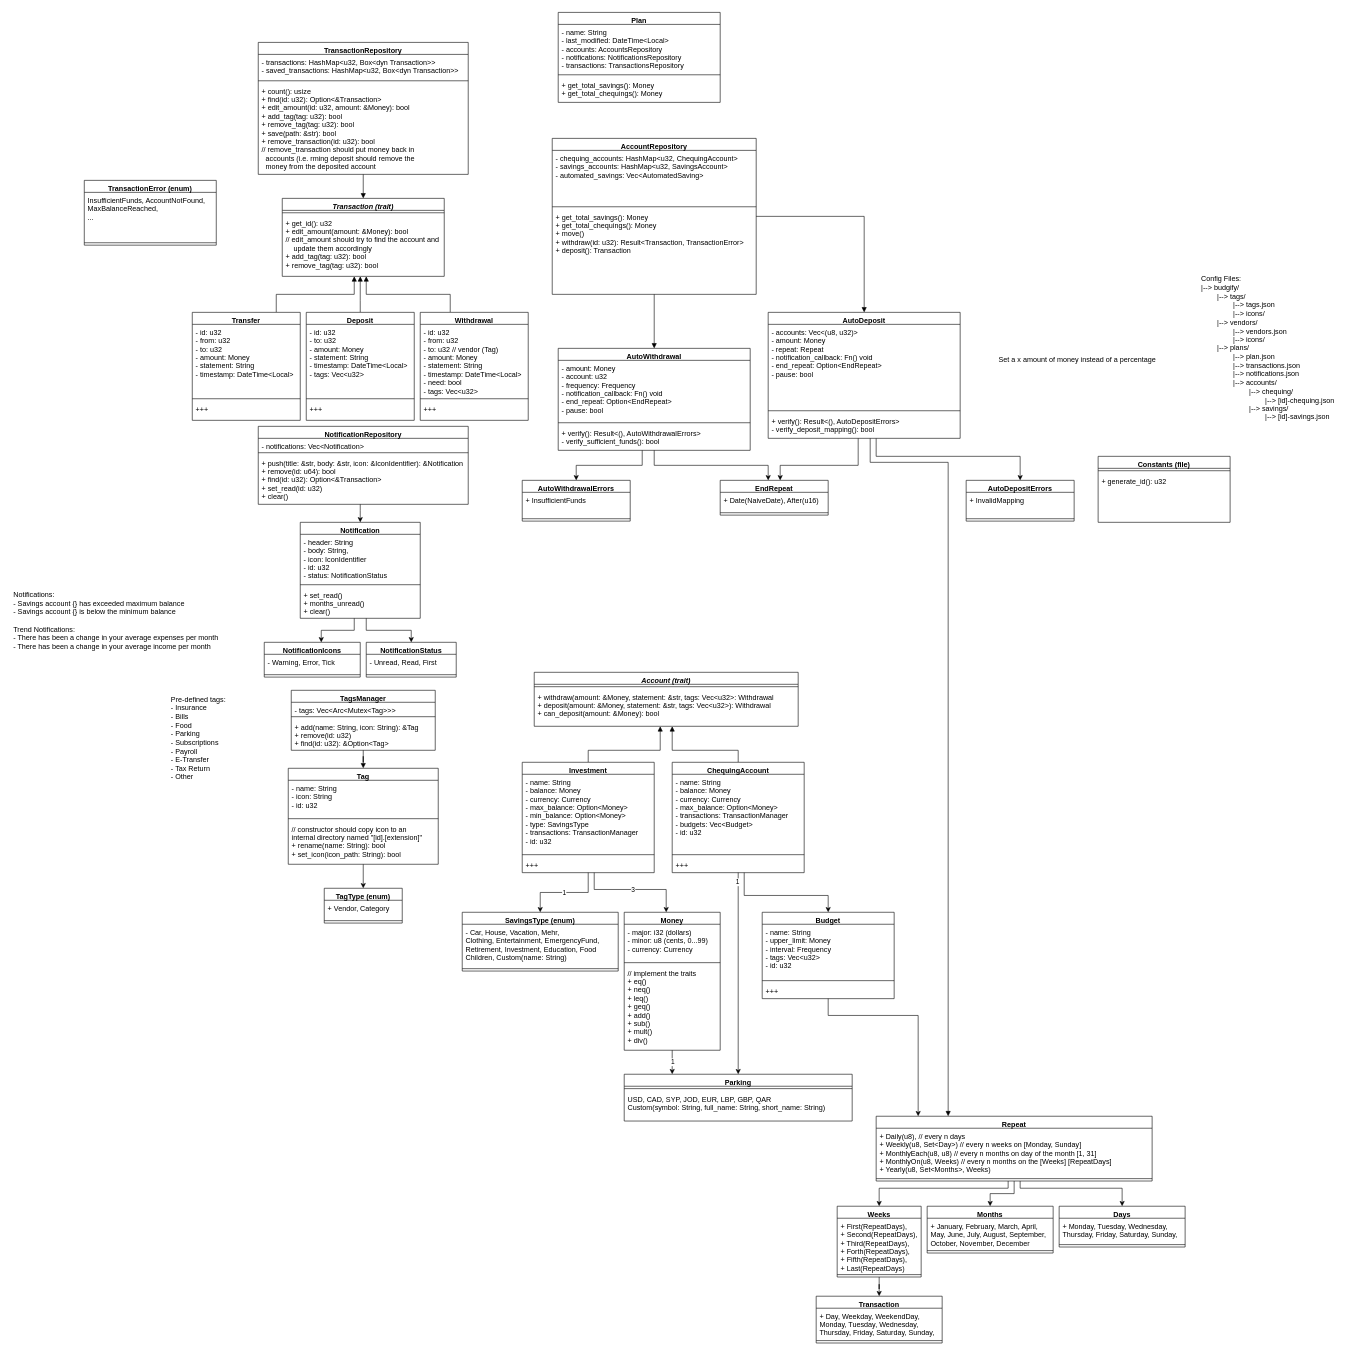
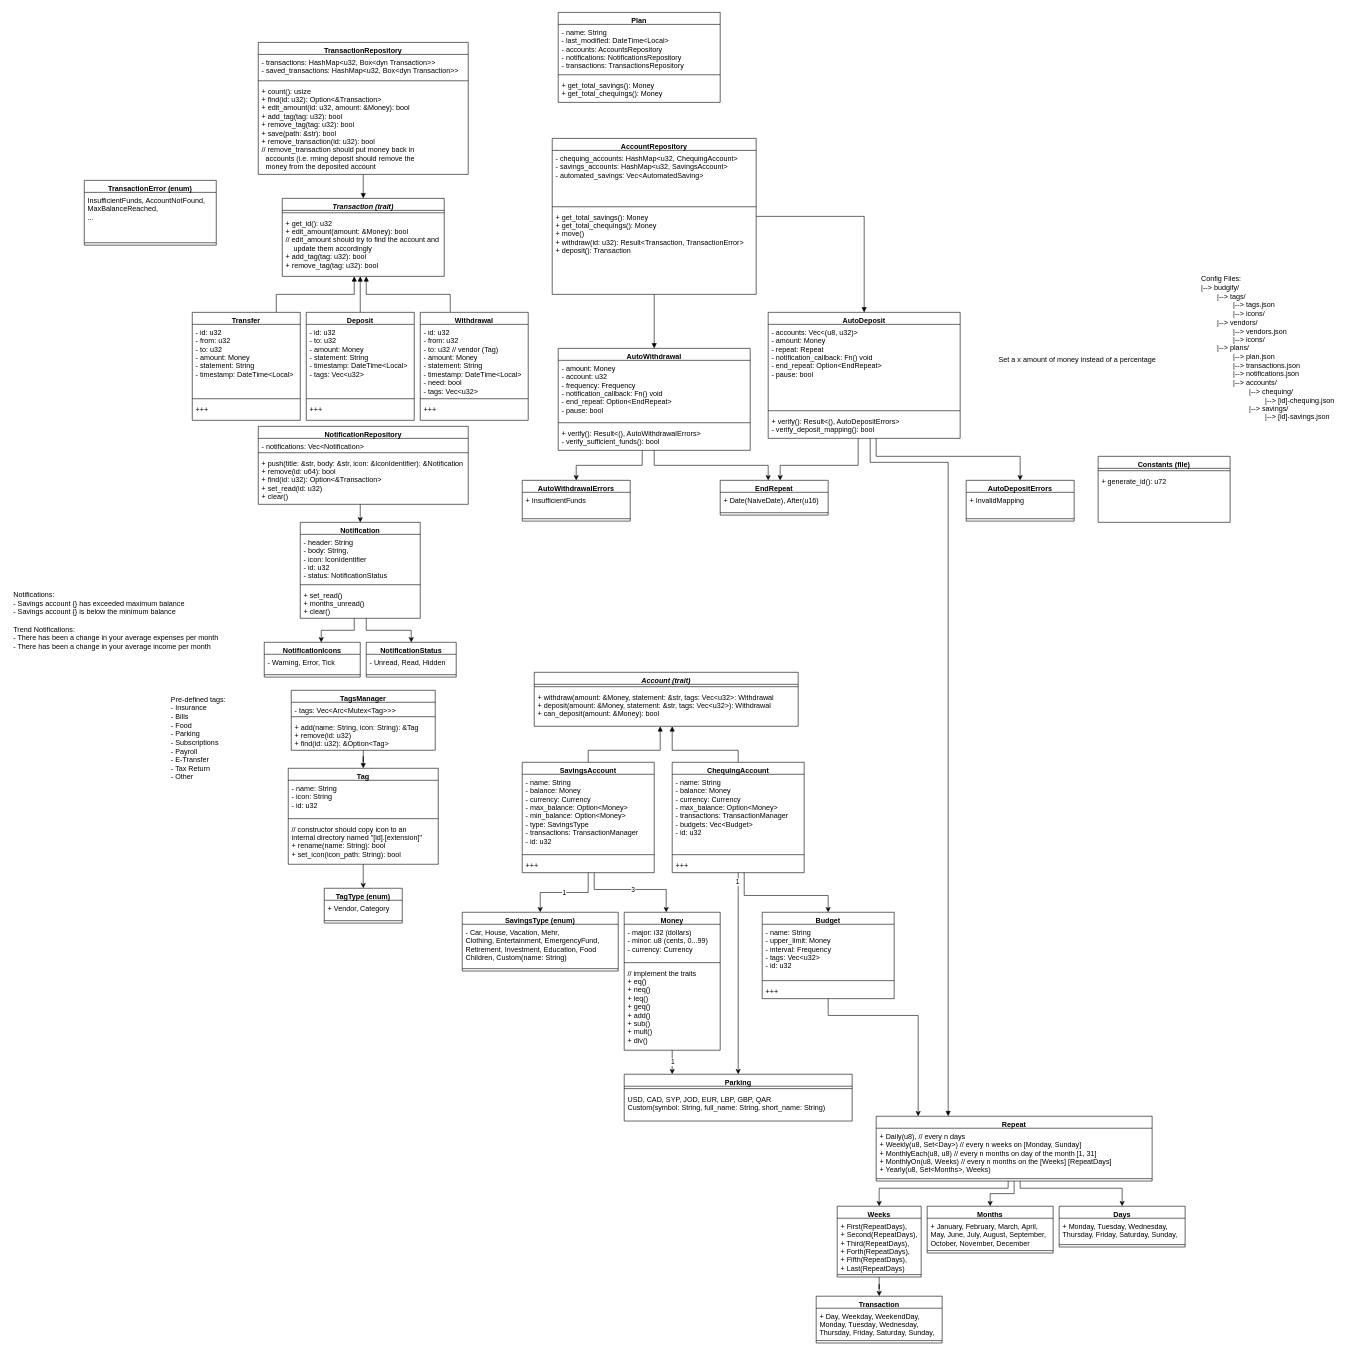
(1138, 481) -> (1138, 481)
(406, 662) -> (408, 662)
(588, 770) -> (588, 770)
